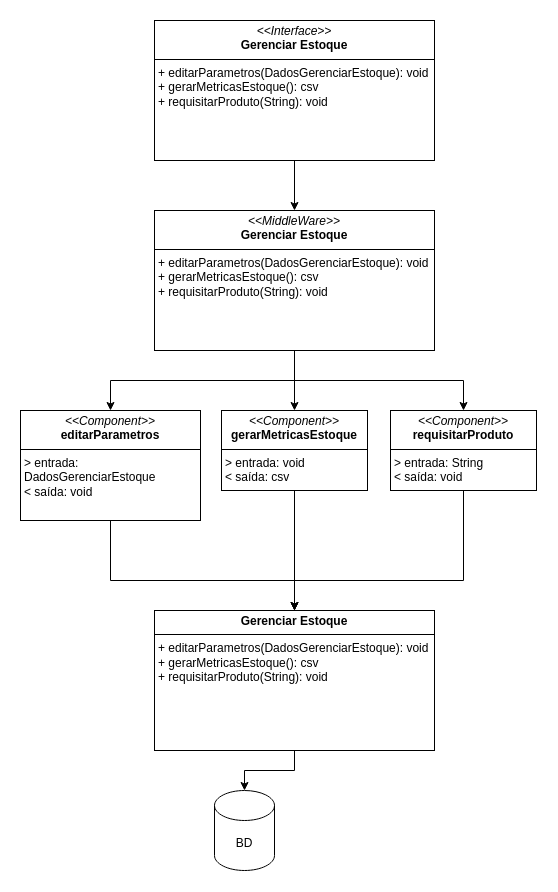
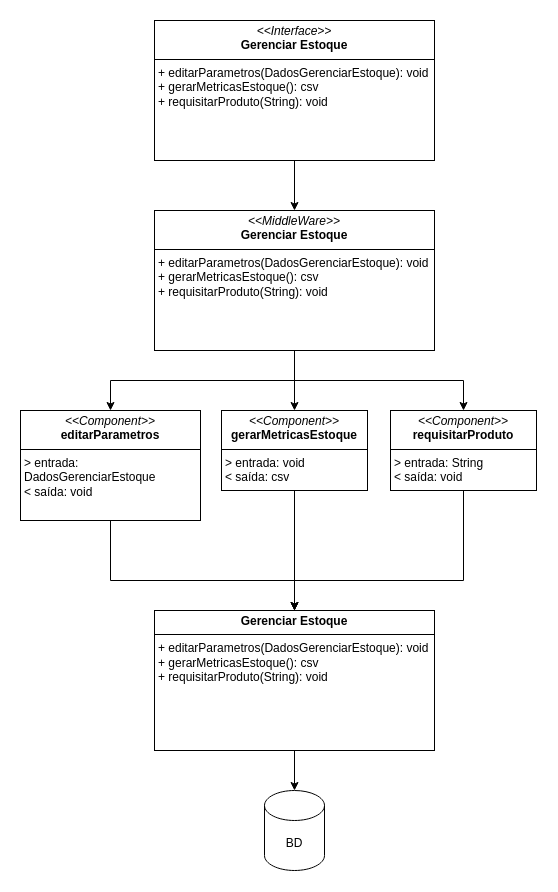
(245, 831) -> (295, 831)
